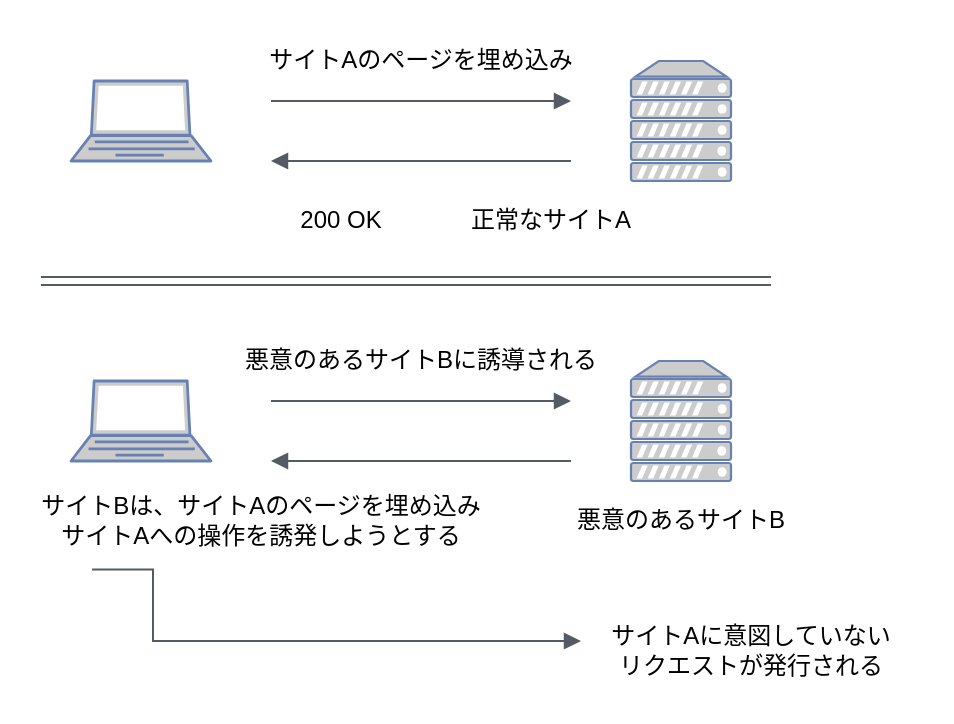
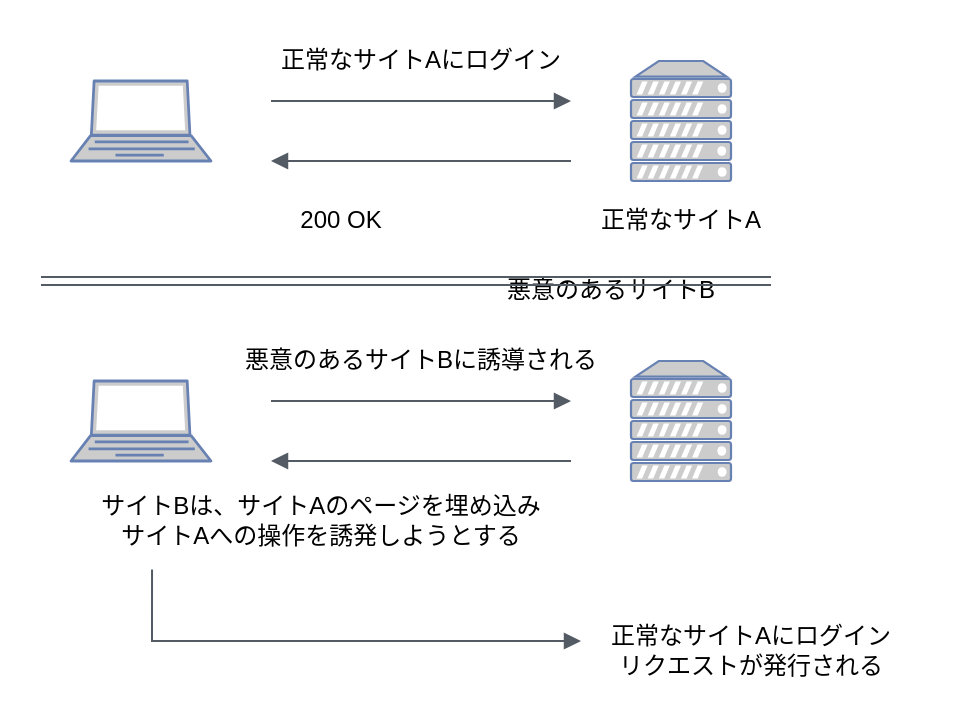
(422, 61) -> (422, 61)
(551, 221) -> (681, 221)
(261, 521) -> (321, 521)
(681, 521) -> (611, 291)
(752, 651) -> (752, 651)
